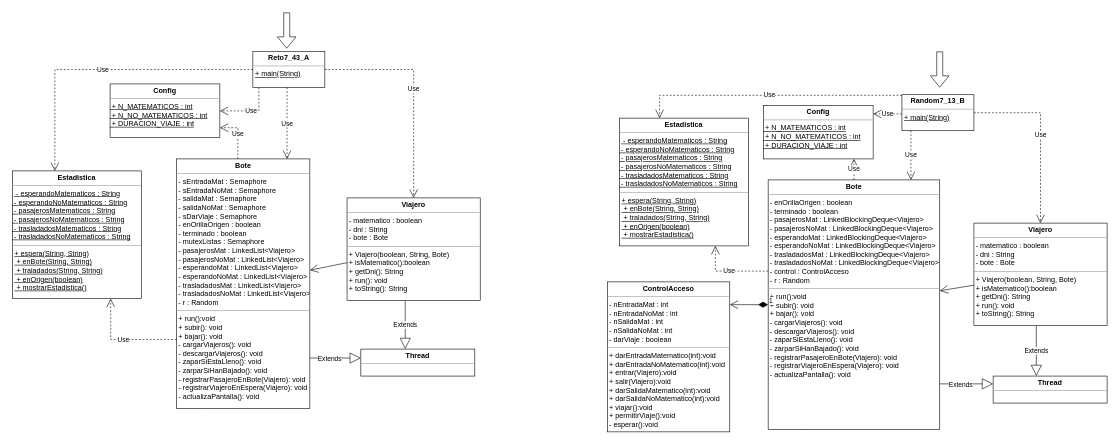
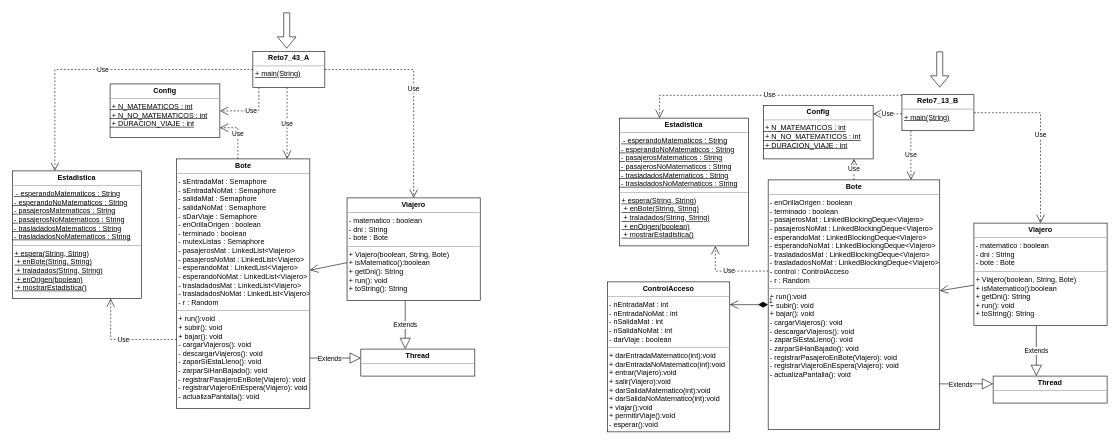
(928, 103) -> (928, 103)
